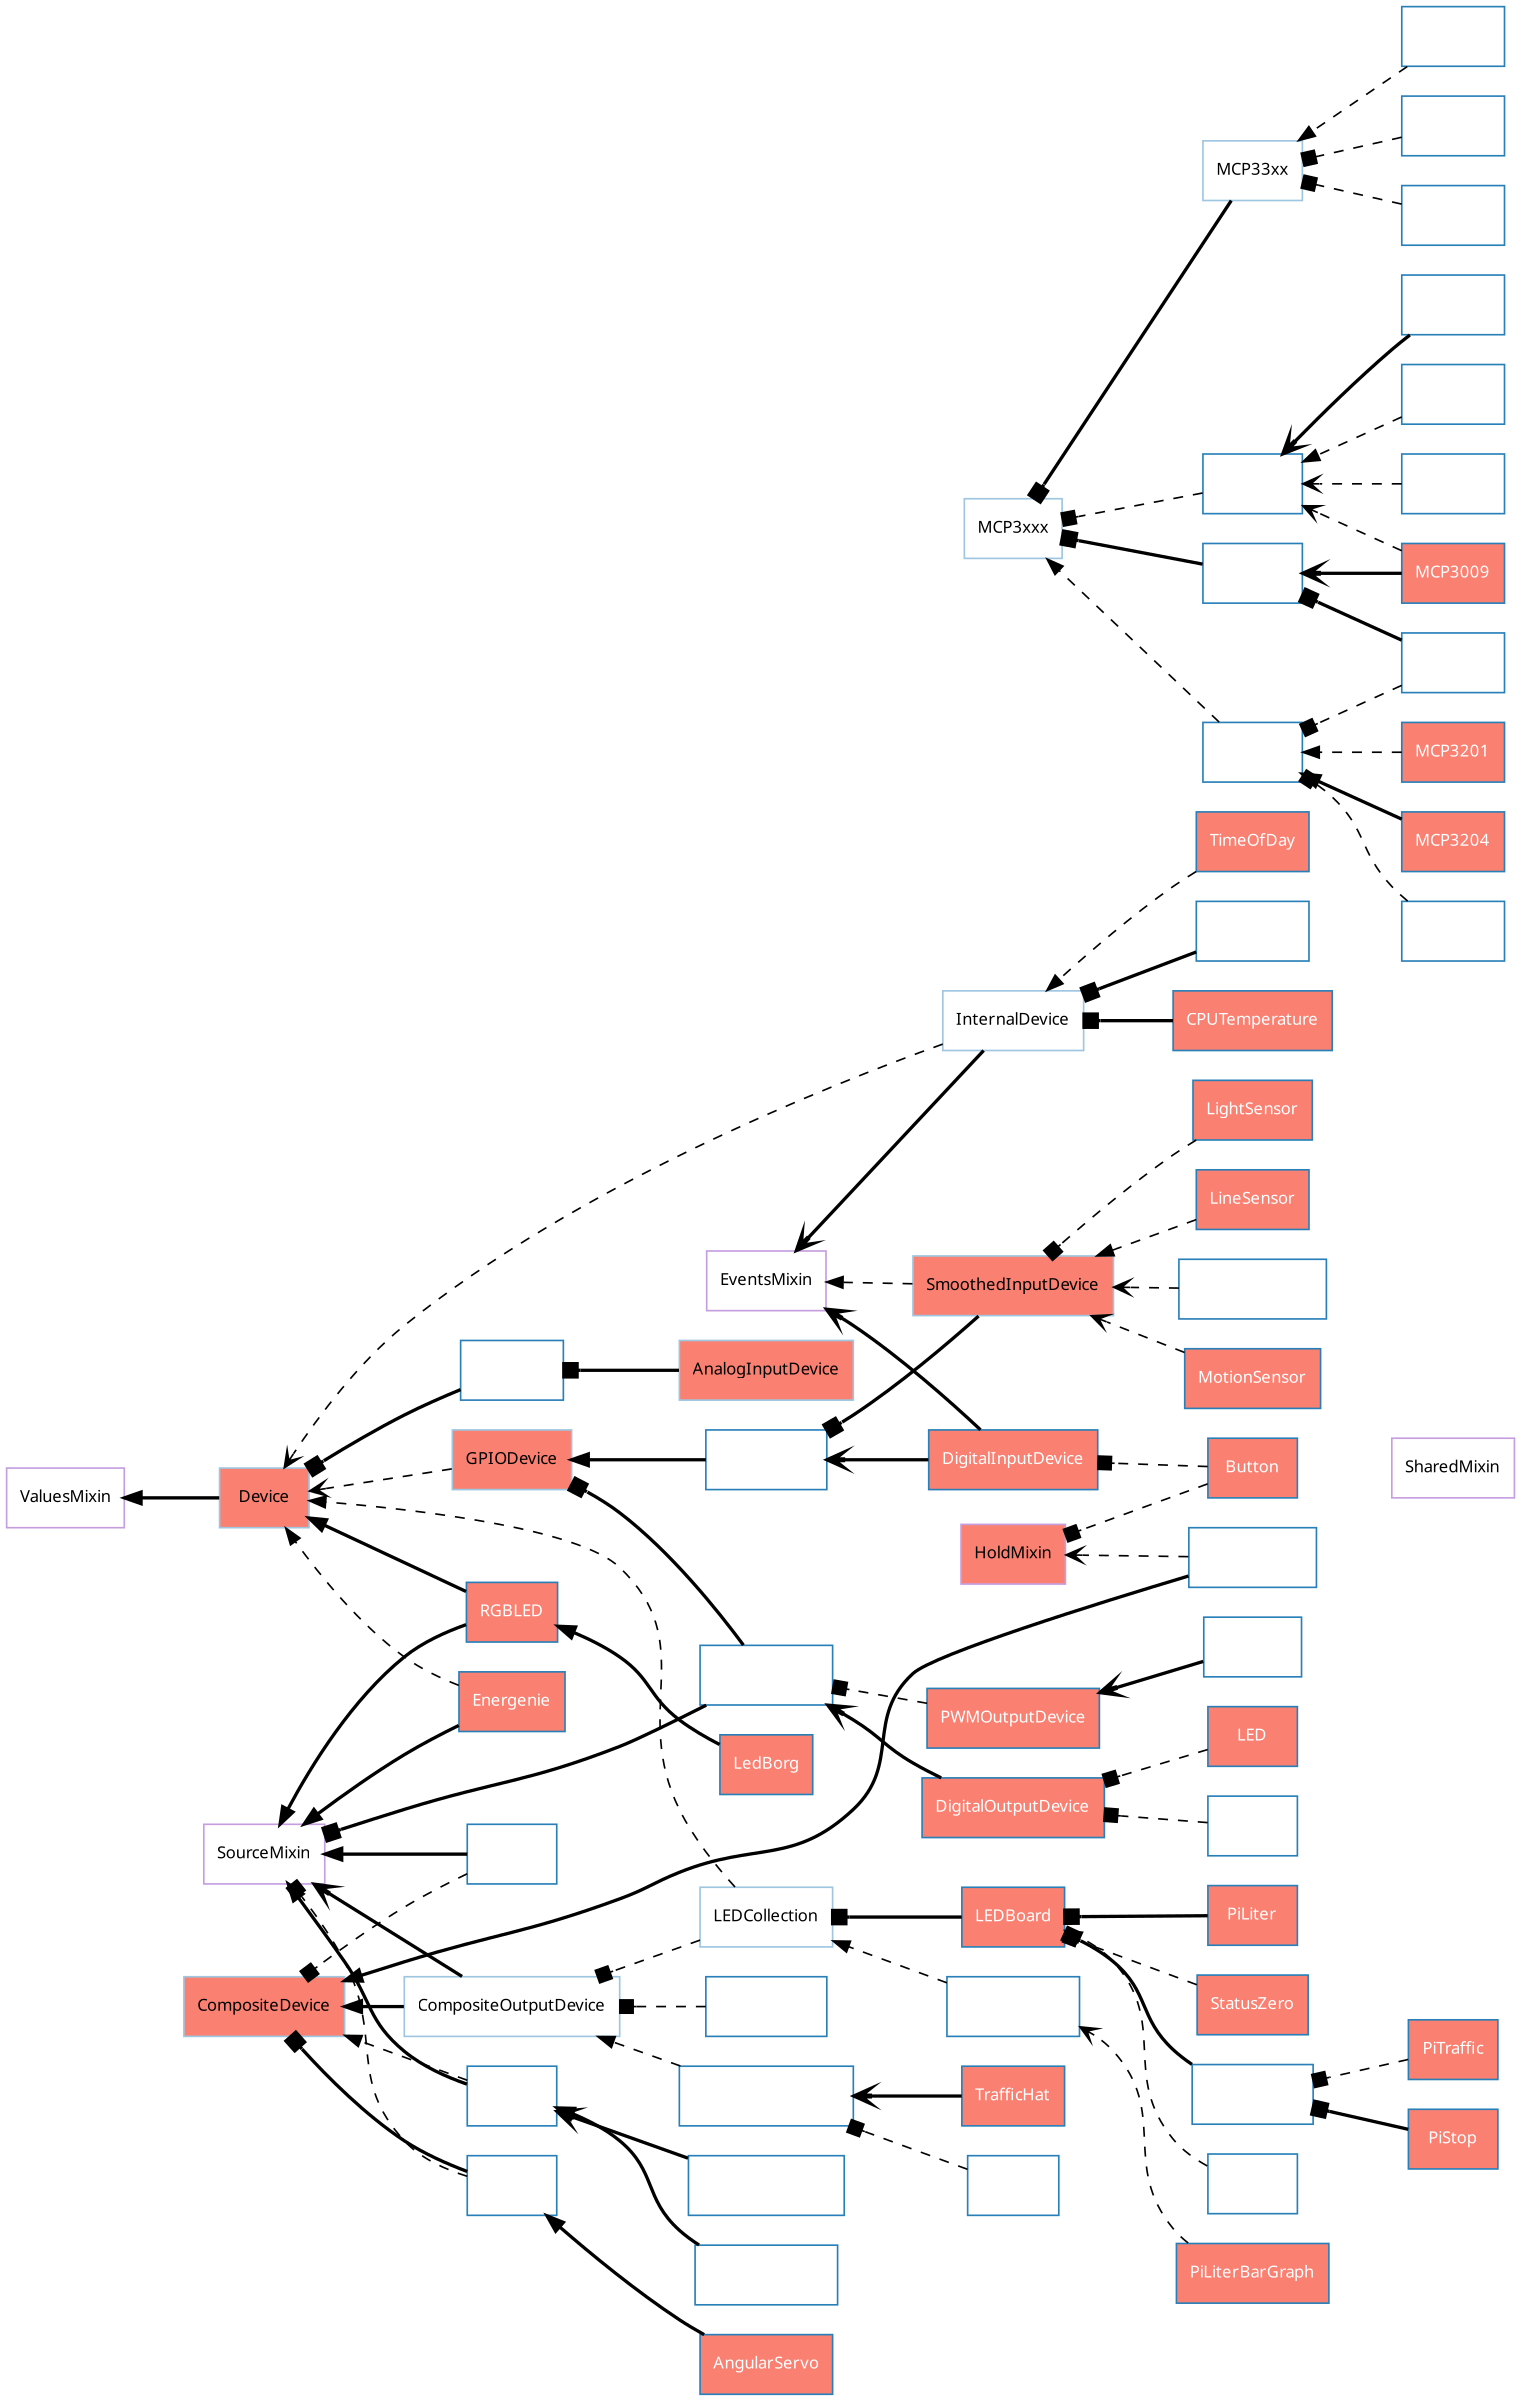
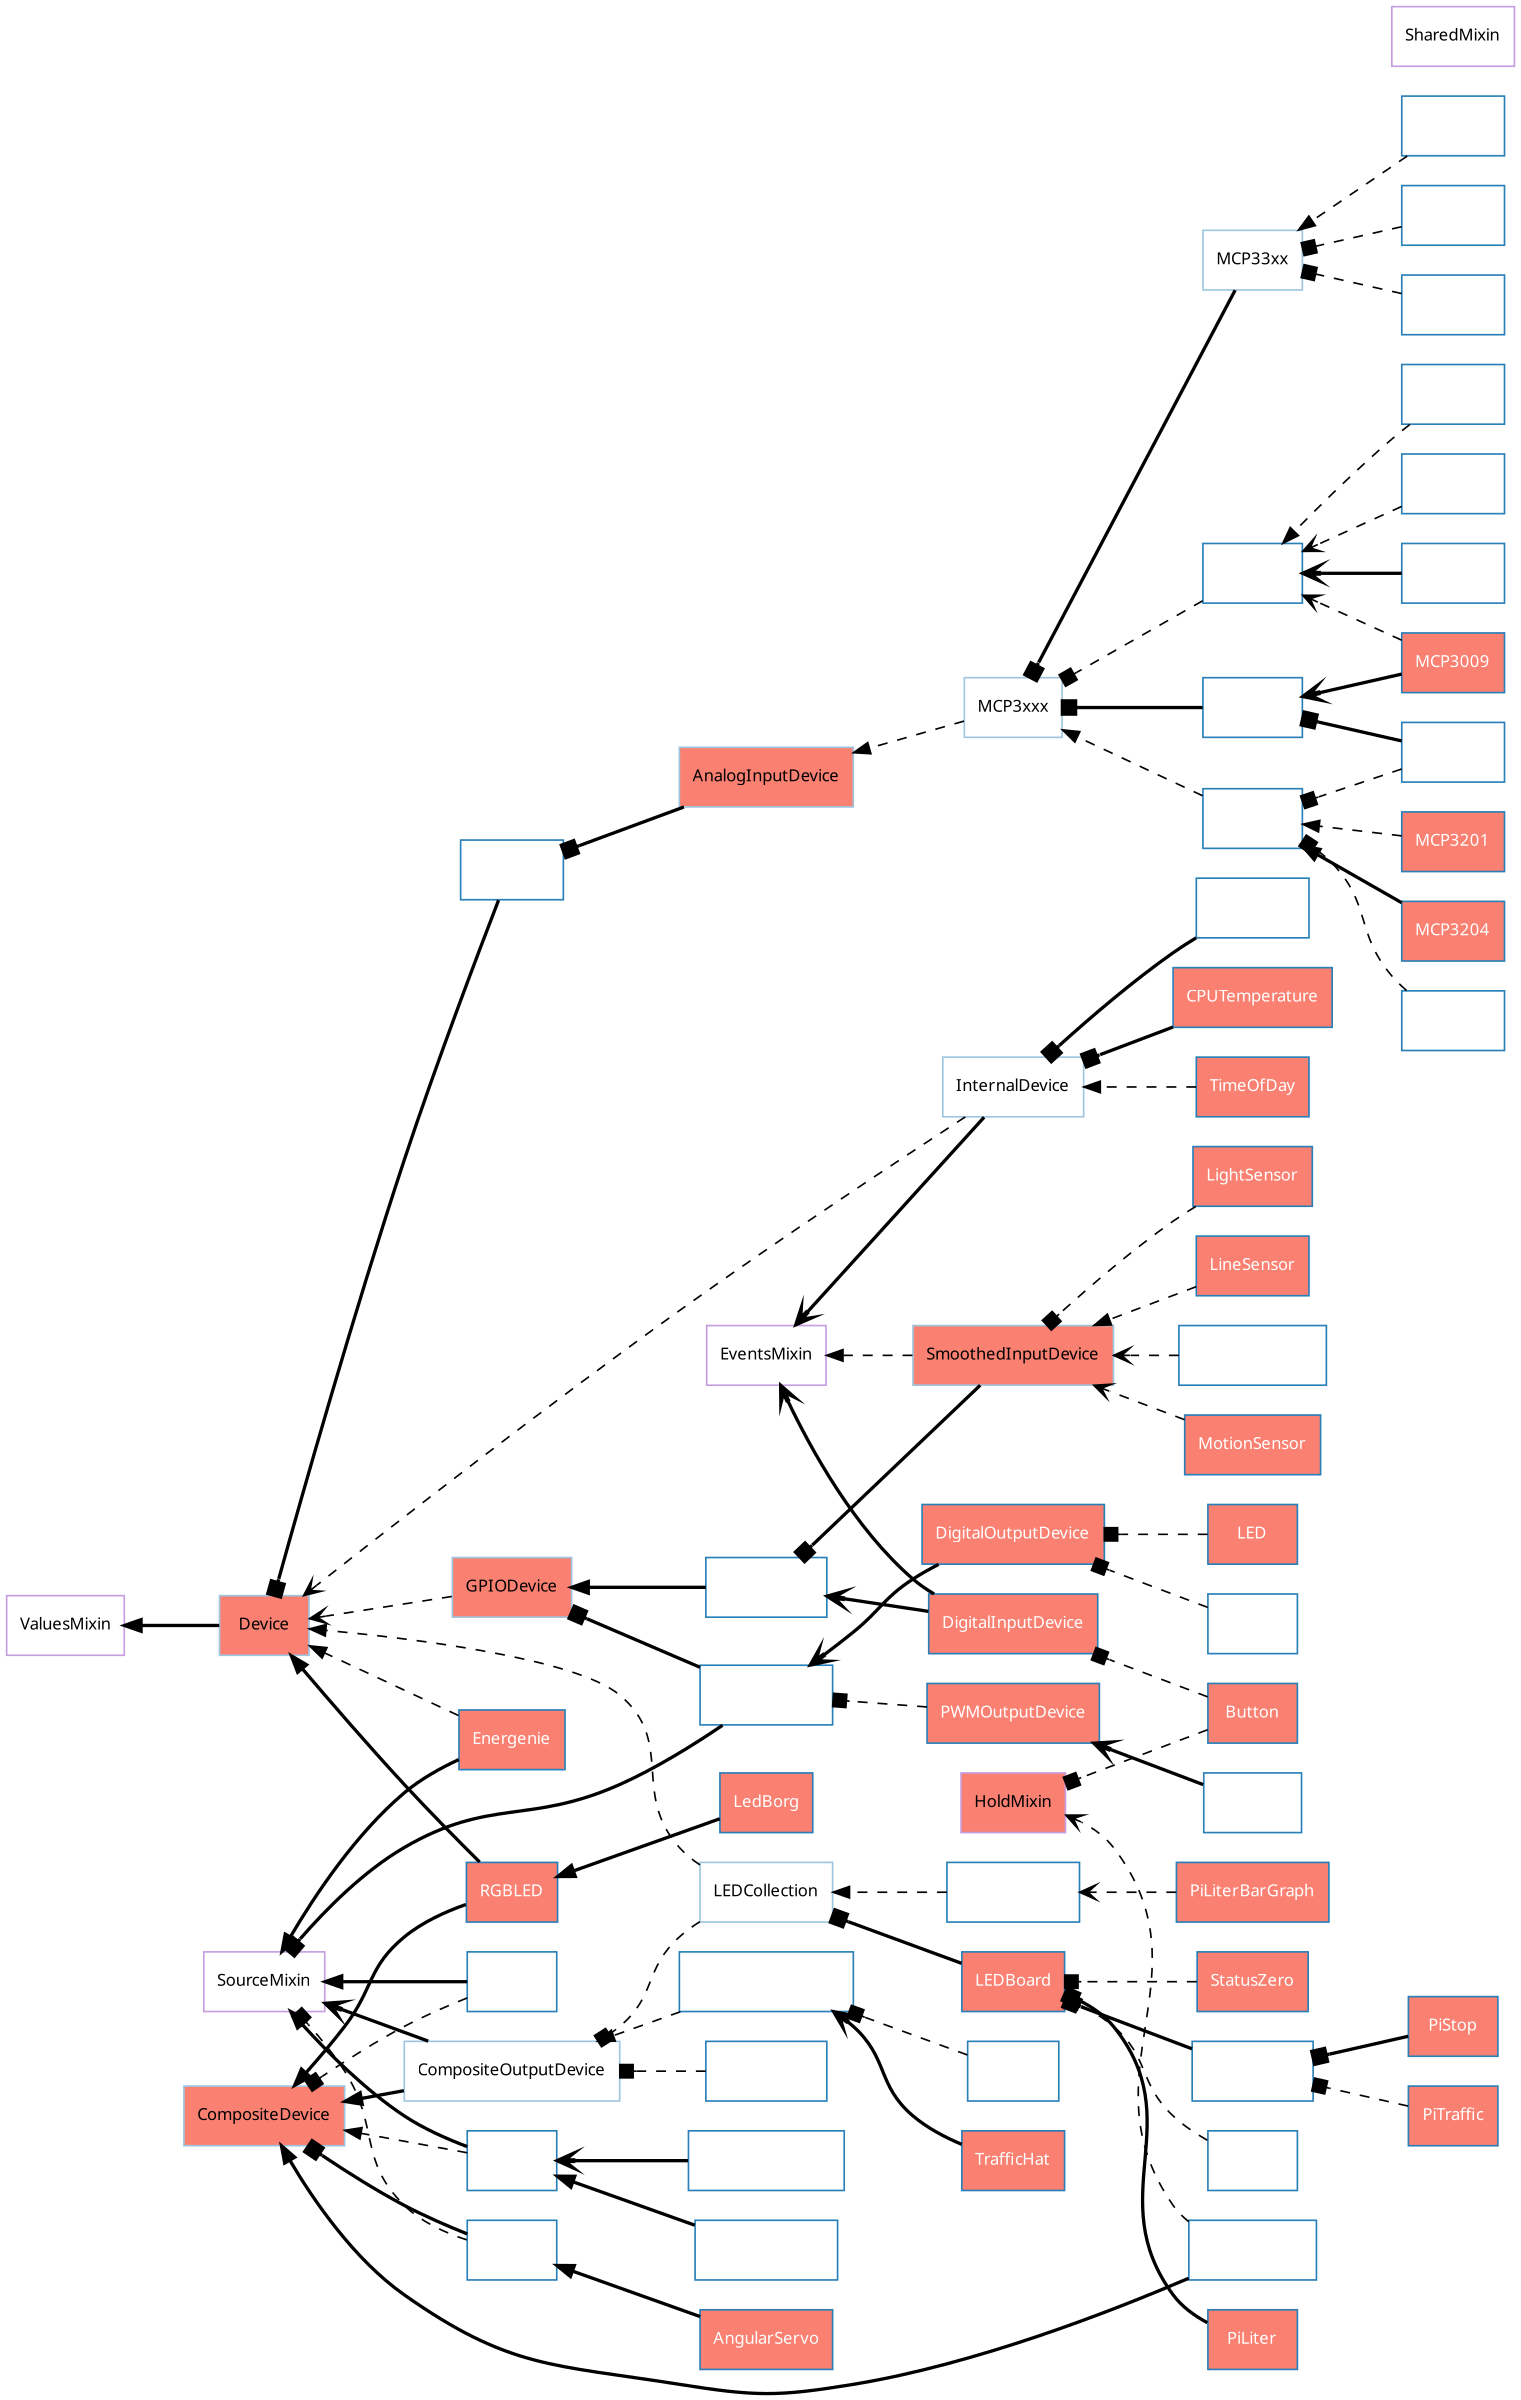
none -> (917, 735)
(361, 1700) -> (376, 1970)
